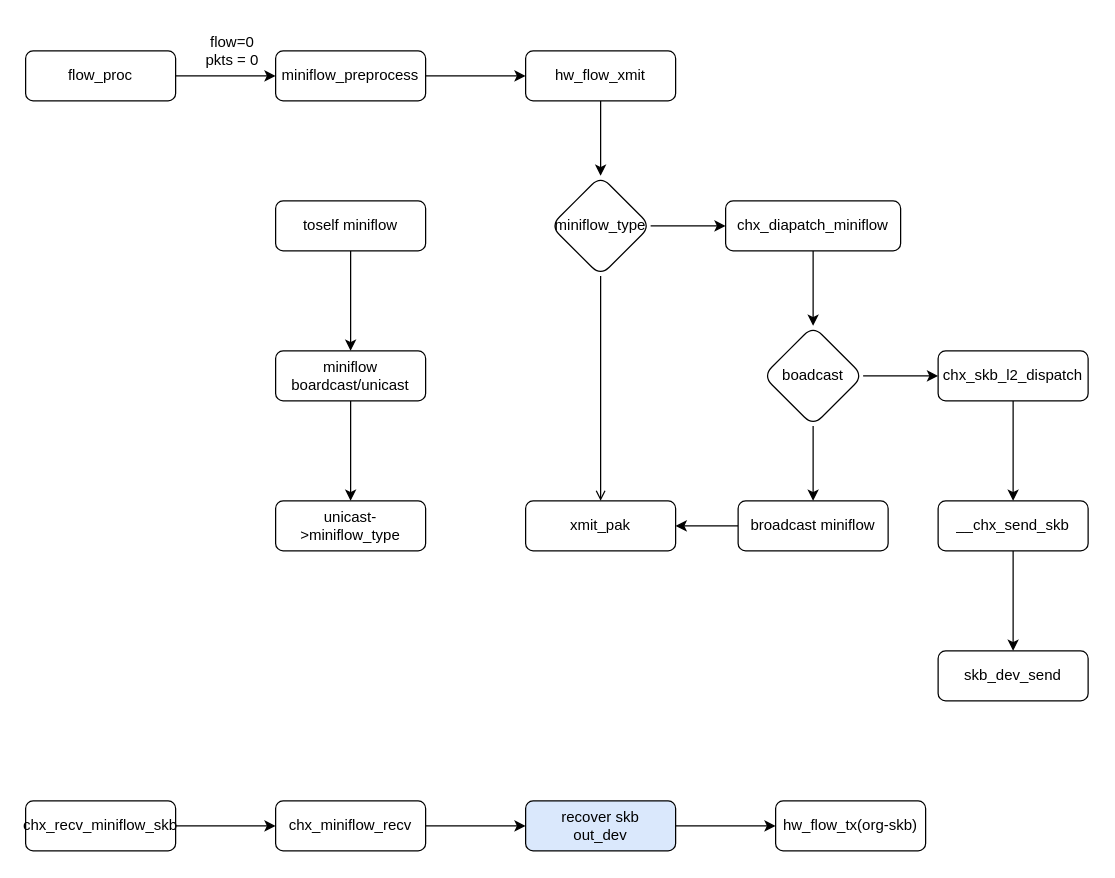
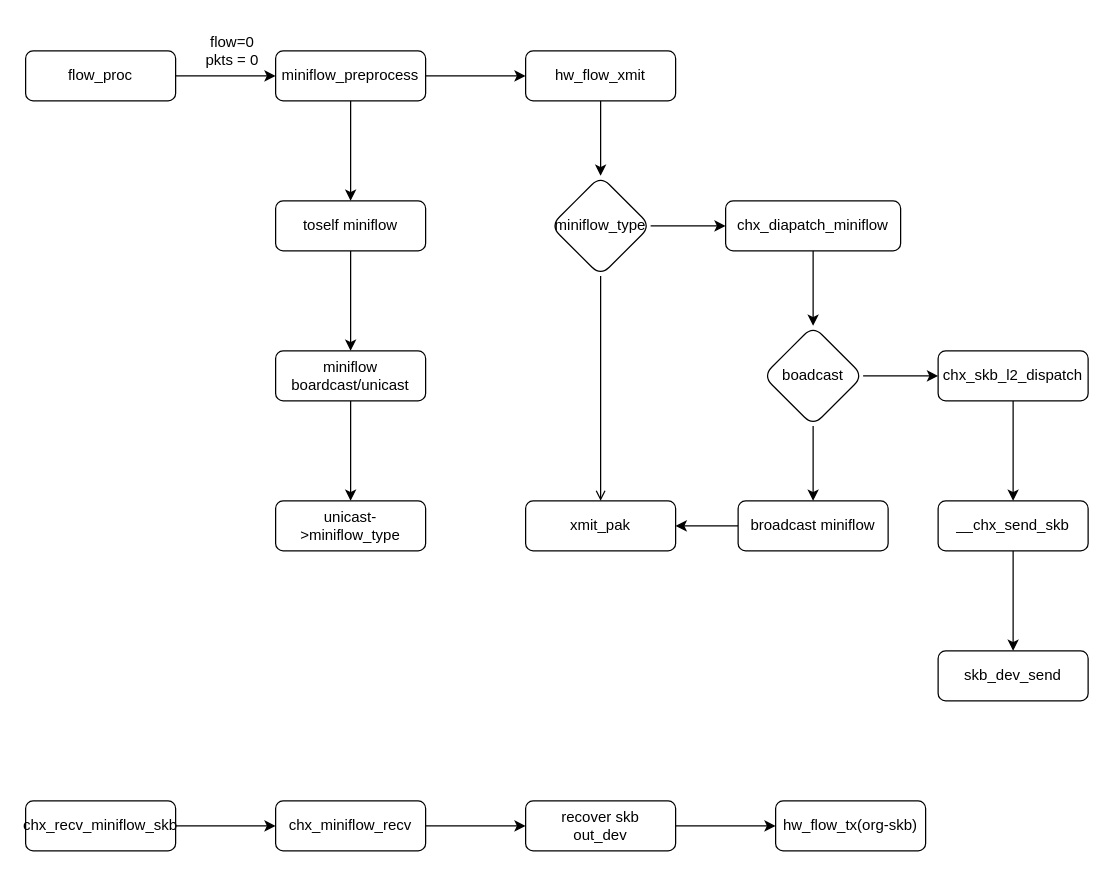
none -> (351, 147)
(601, 826) -> (601, 826)
